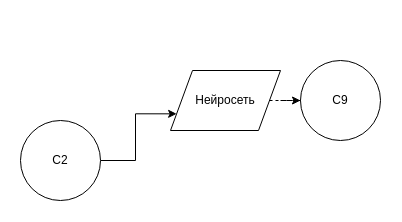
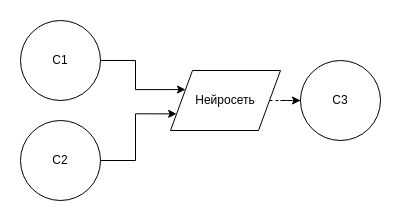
none -> (61, 61)
none -> (136, 79)
(341, 101) -> (341, 101)
